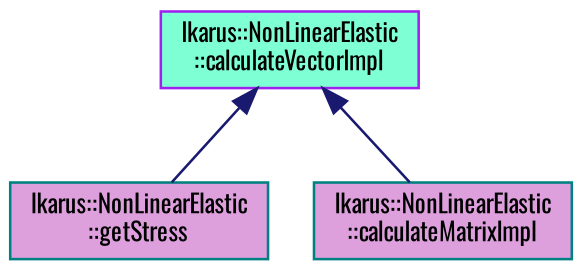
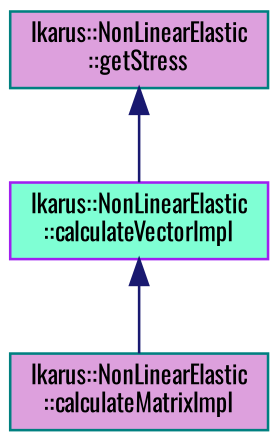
(206, 145) -> (139, 148)
